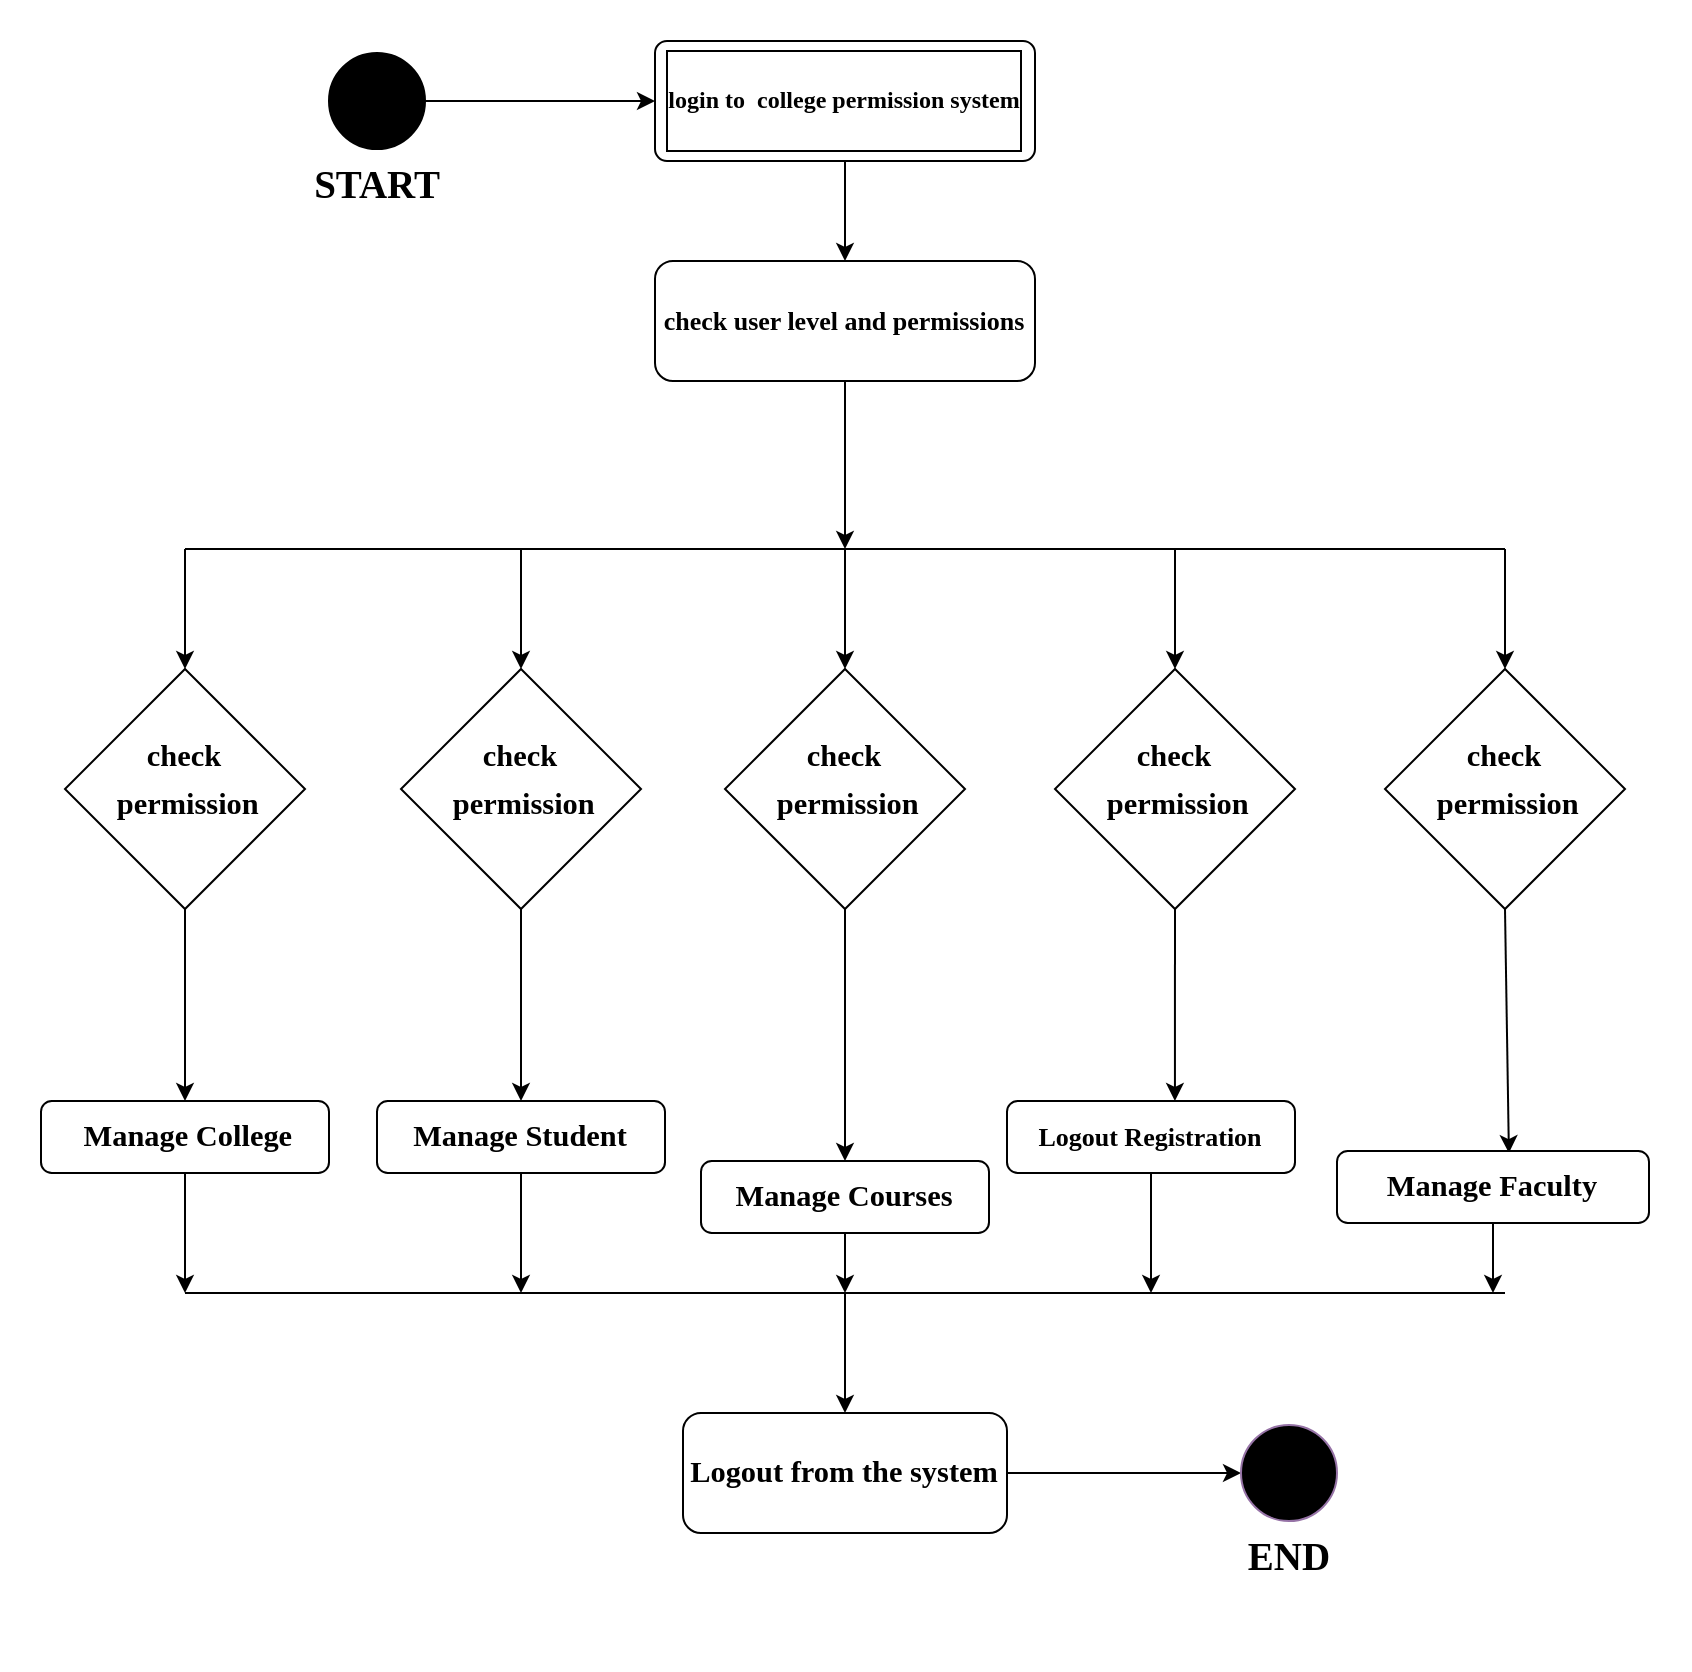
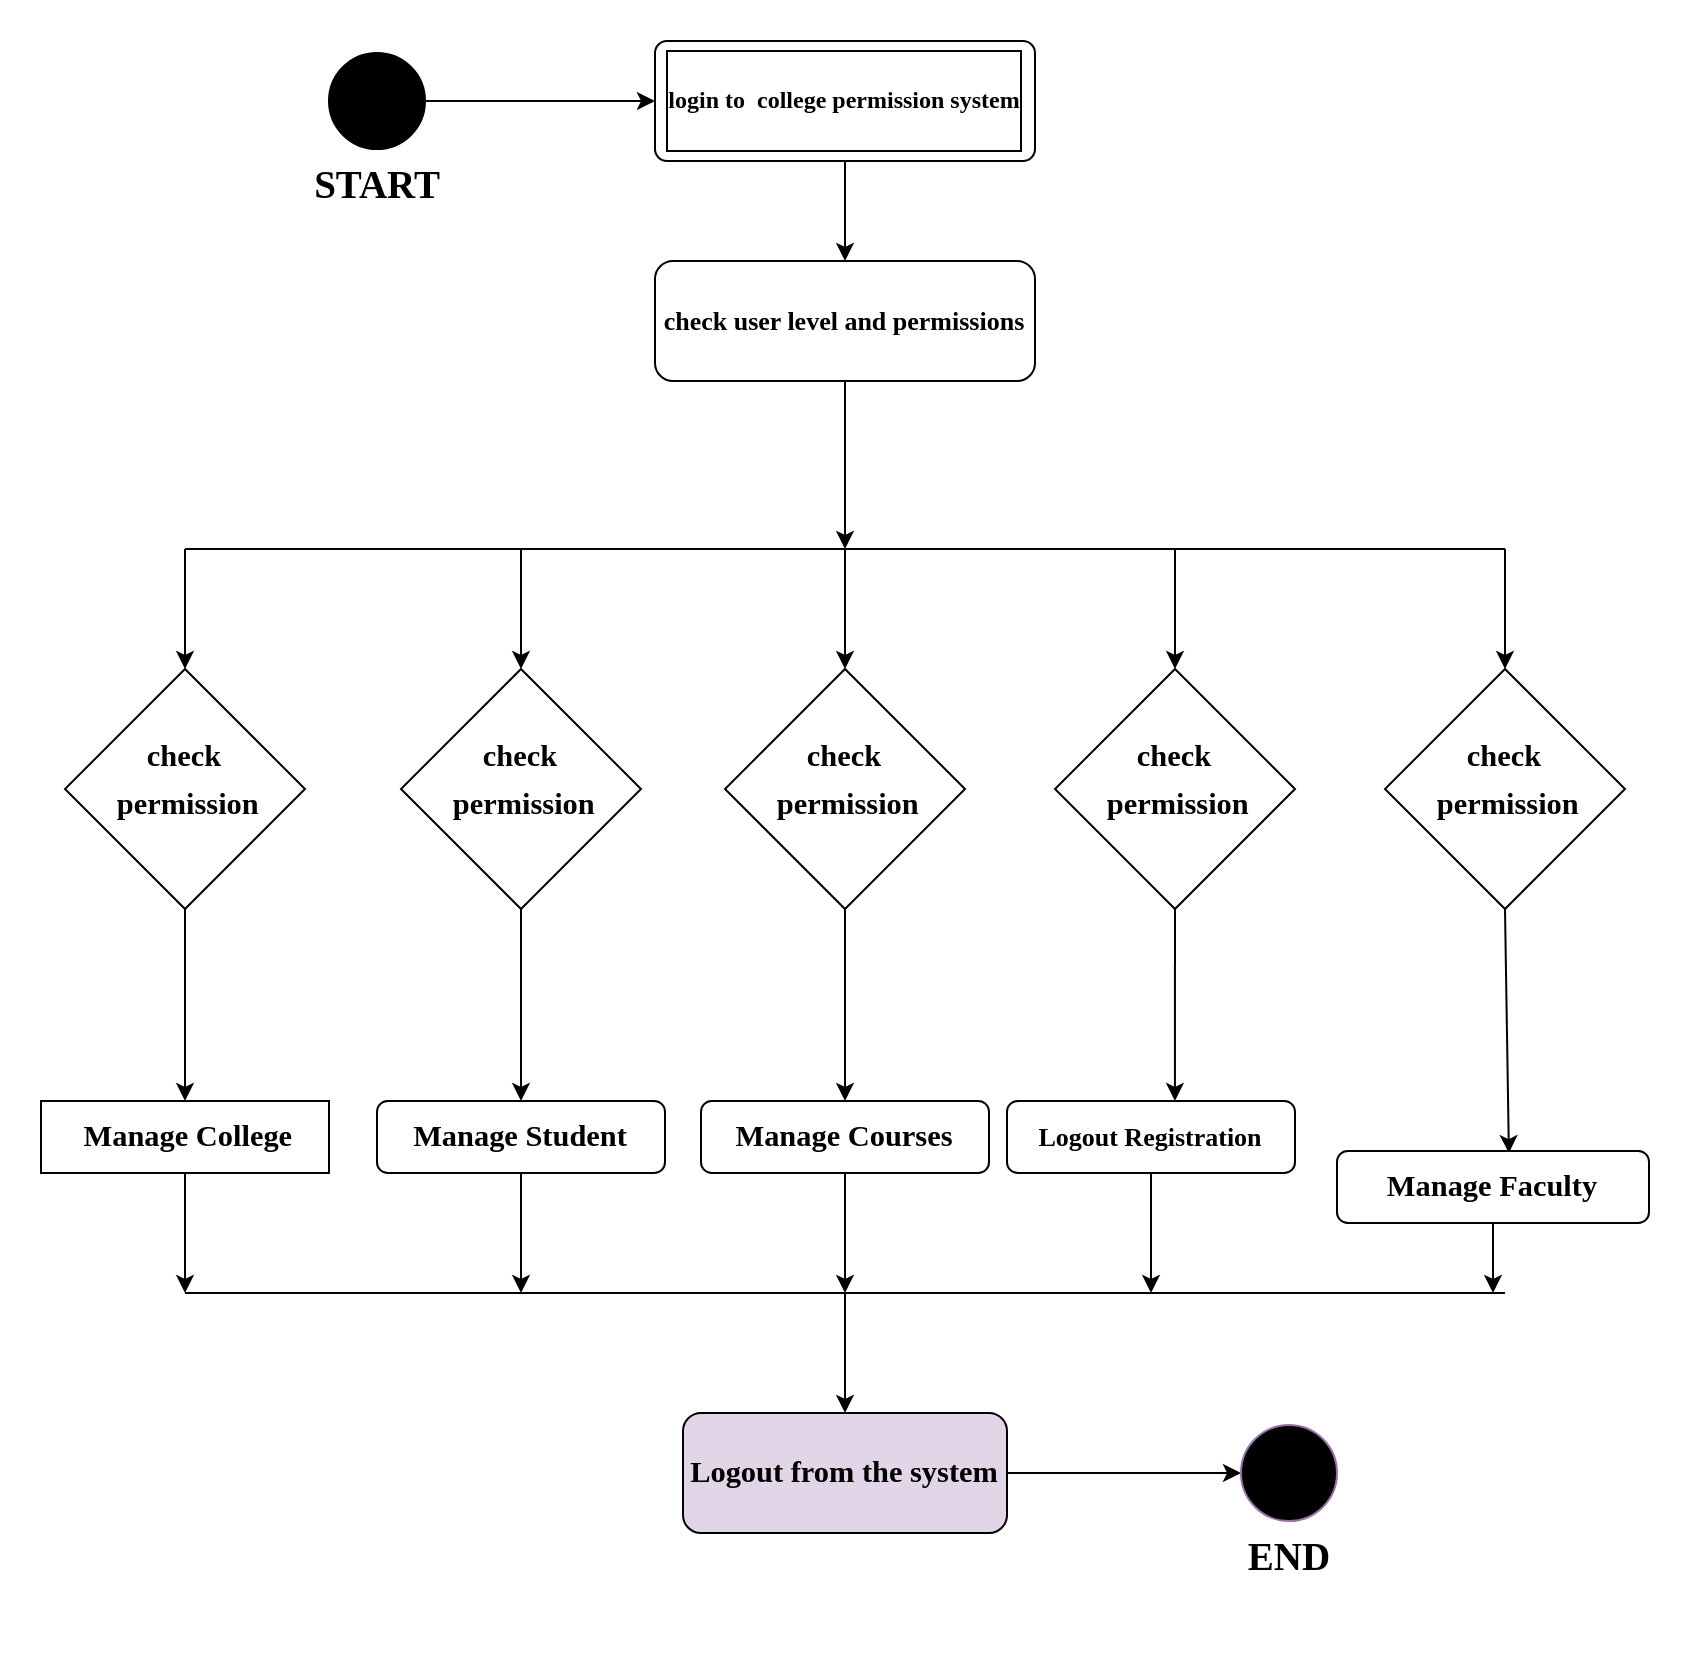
(185, 1137) -> (185, 1137)
(845, 1197) -> (845, 1137)
(845, 1473) -> (845, 1473)
